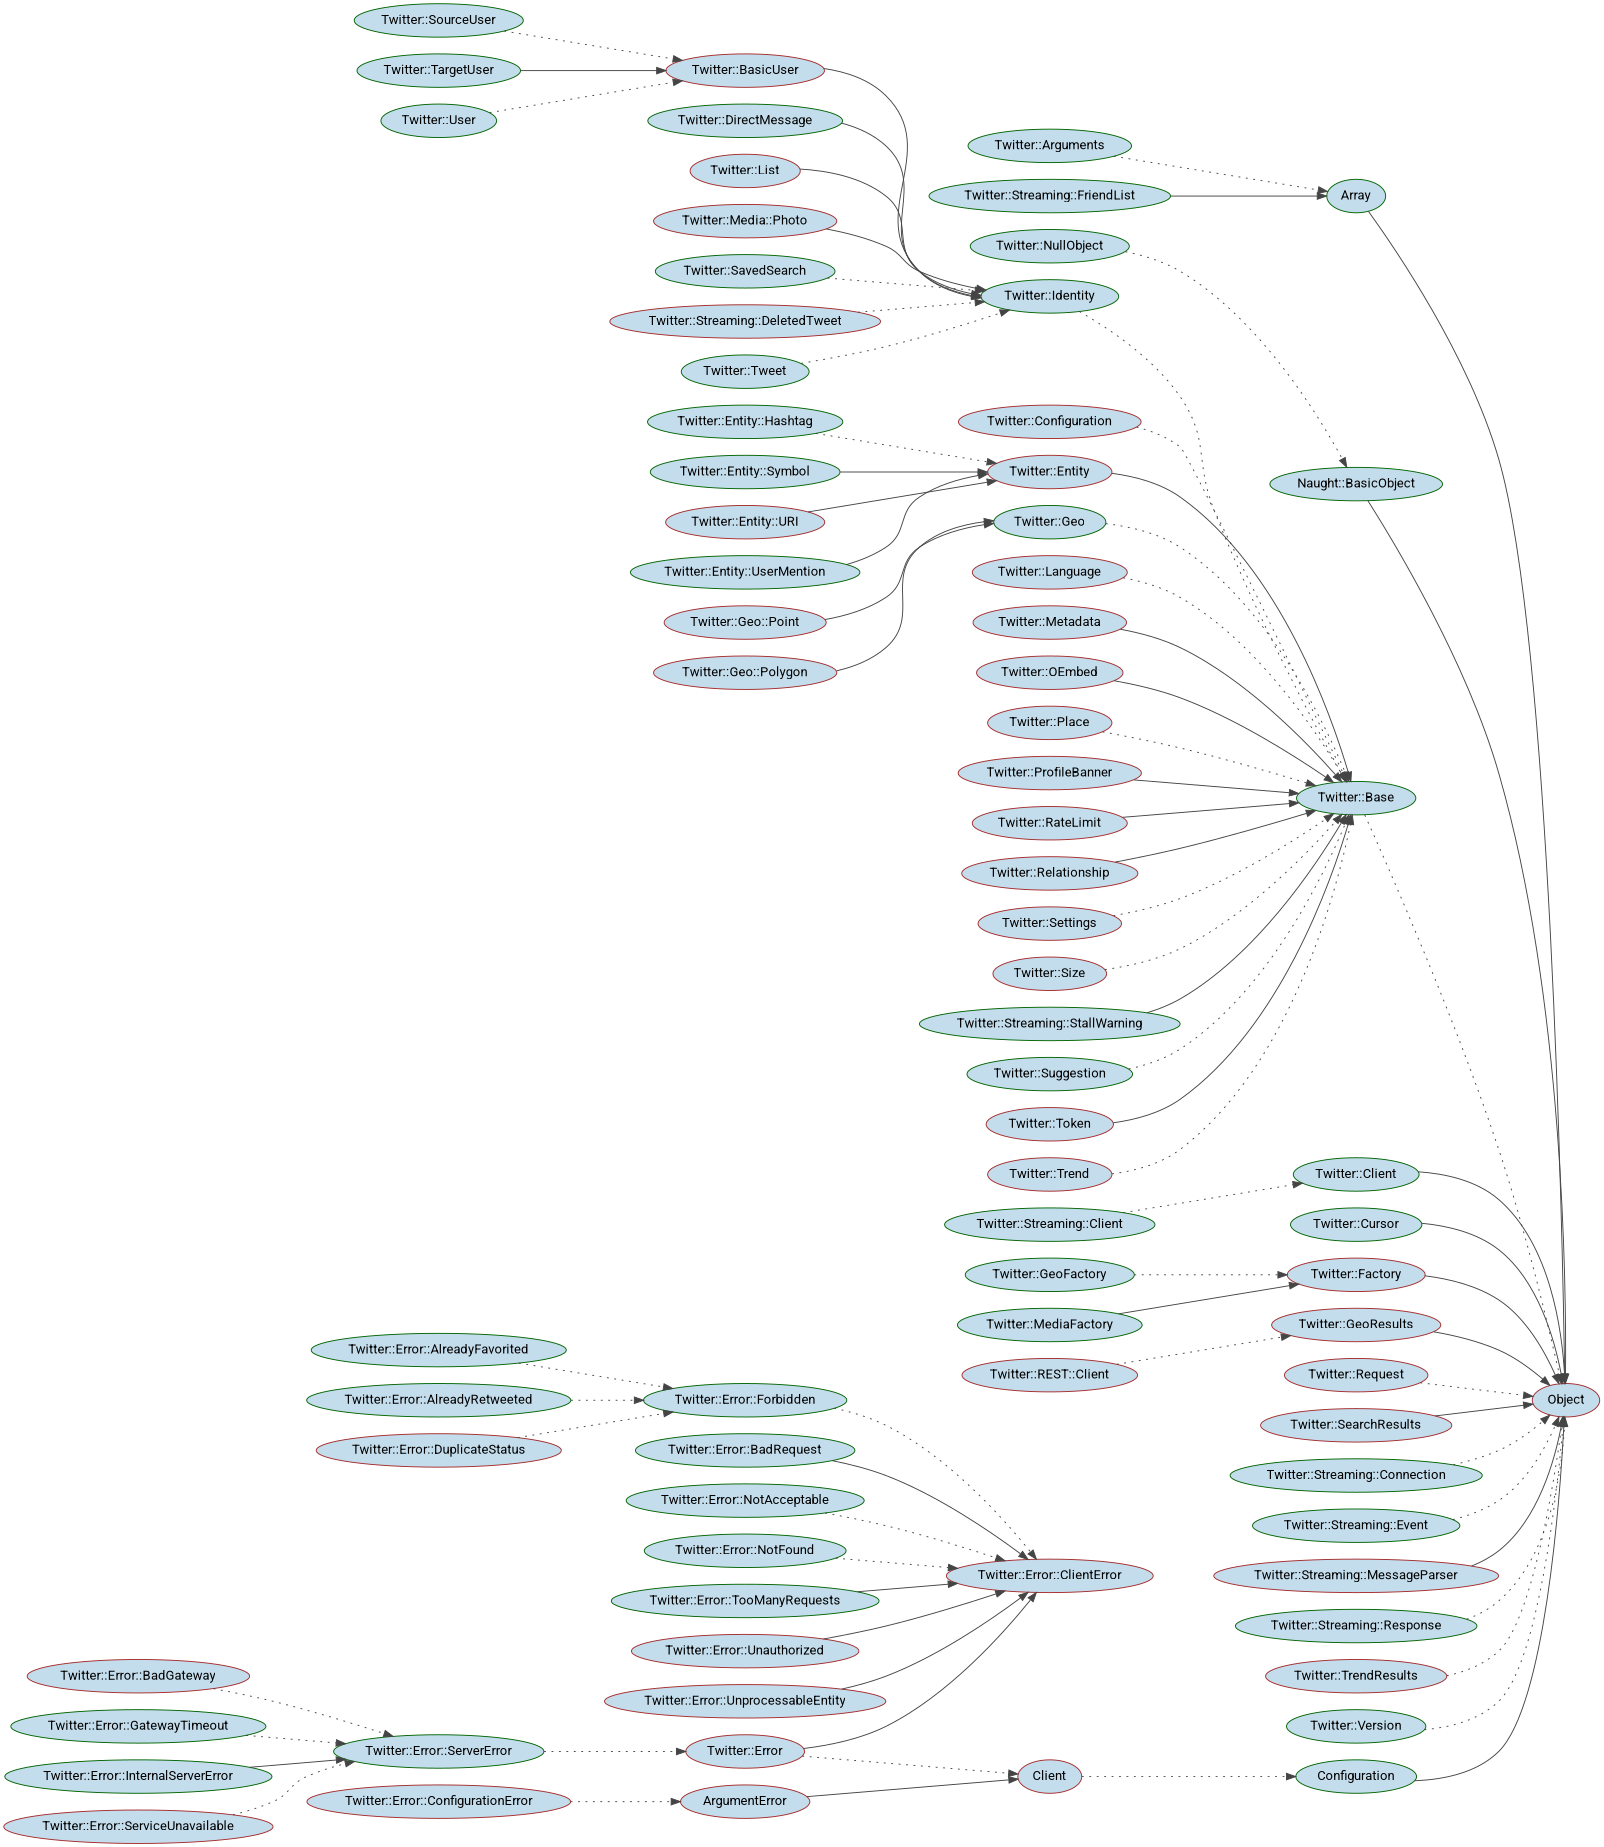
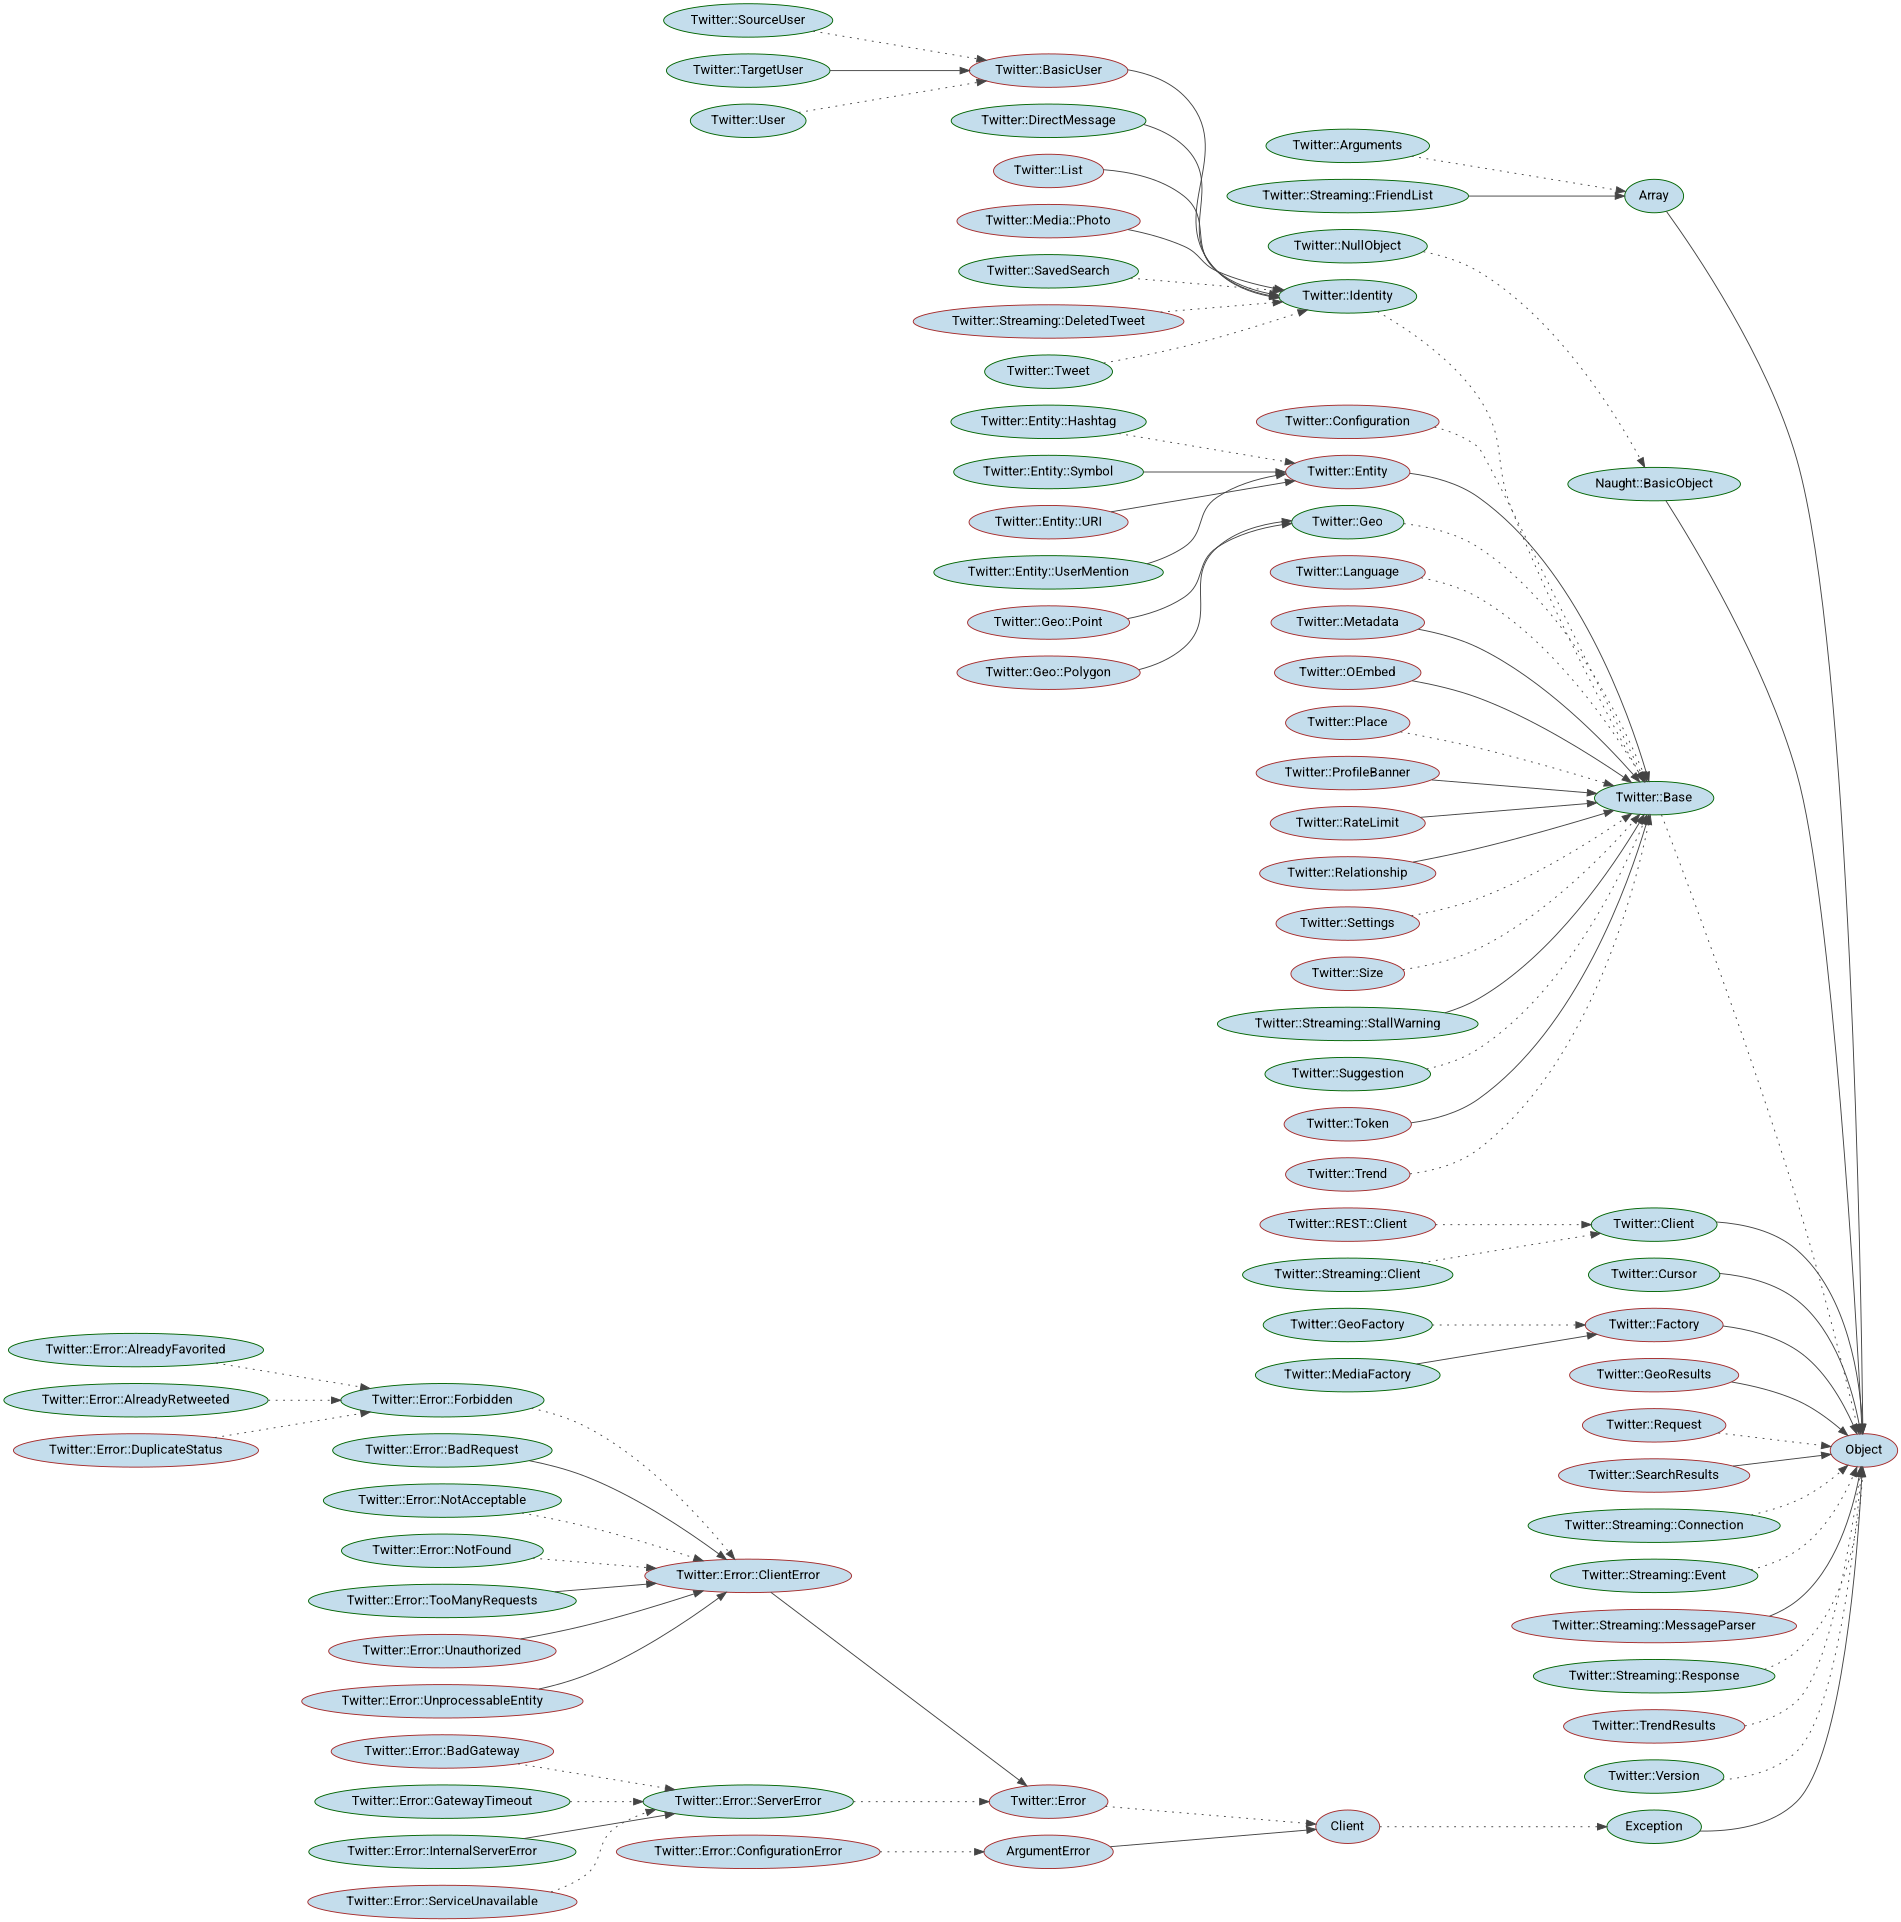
(1199, 1351) -> (1509, 1225)
(931, 1698) -> (895, 1686)
(1356, 1777) -> (1654, 1827)
